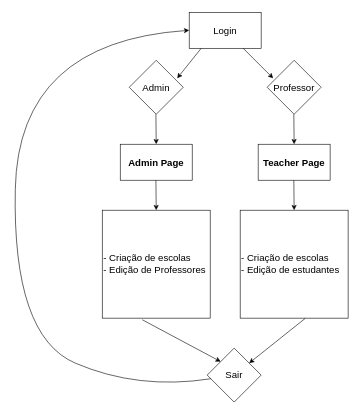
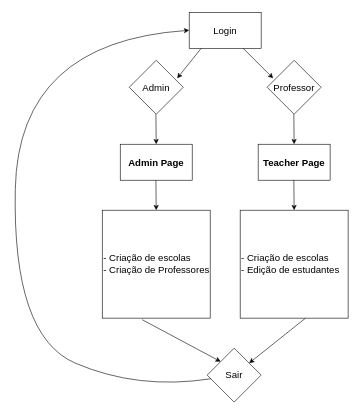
(157, 264) -> (157, 264)
